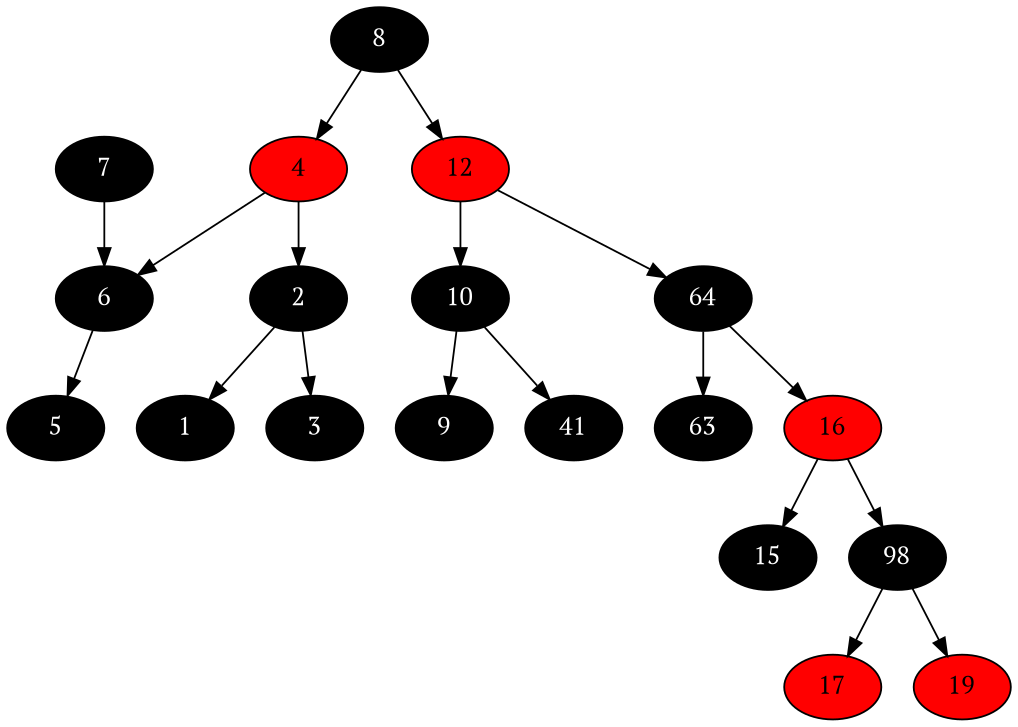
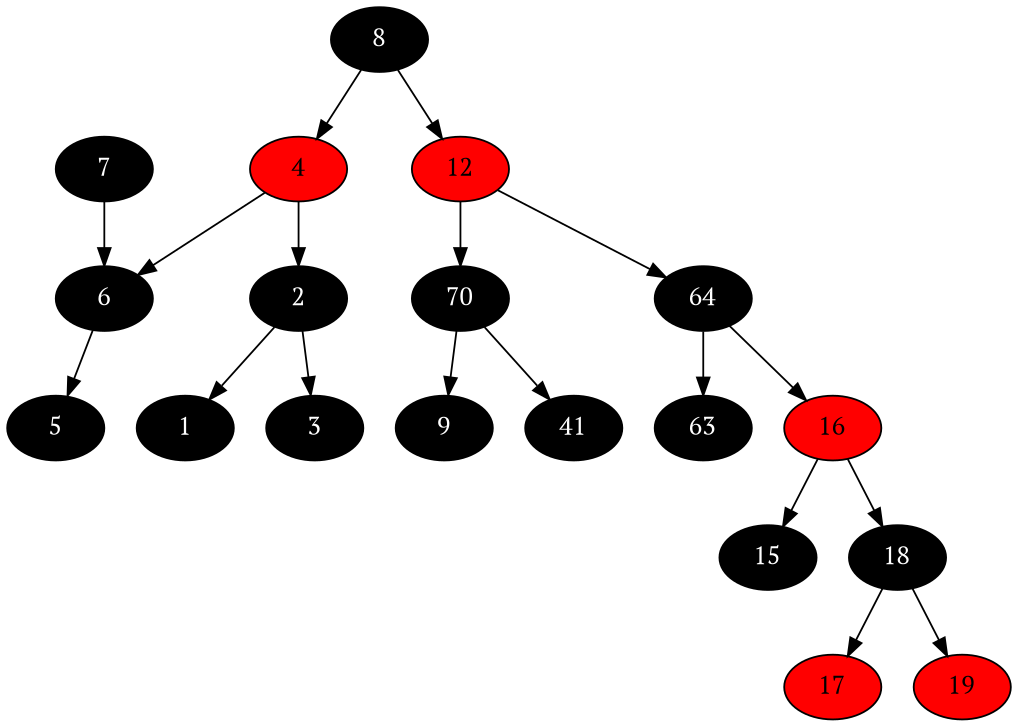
(460, 299) -> (460, 299)
(898, 558) -> (898, 558)
